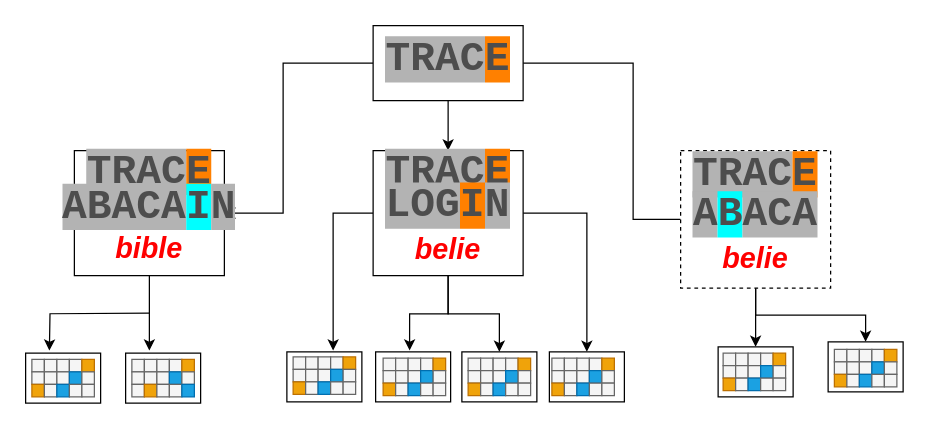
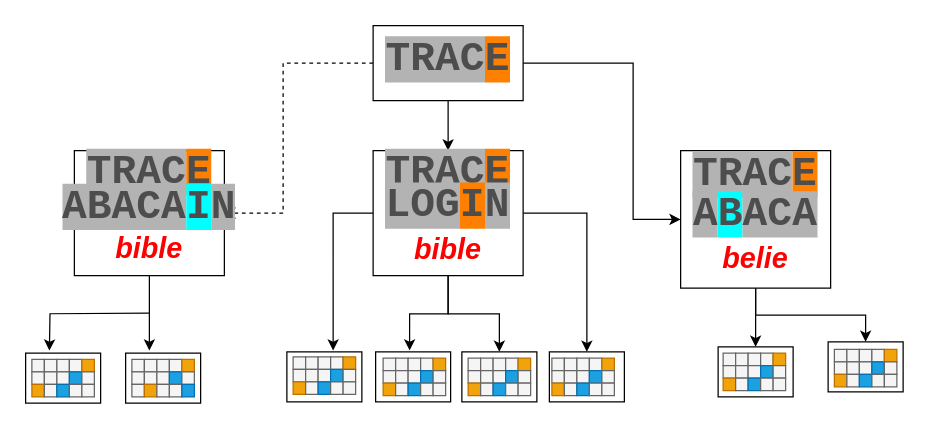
(283, 117) -> (283, 117)
(448, 213) -> (448, 213)
(675, 219) -> (671, 219)
(756, 219) -> (756, 219)
